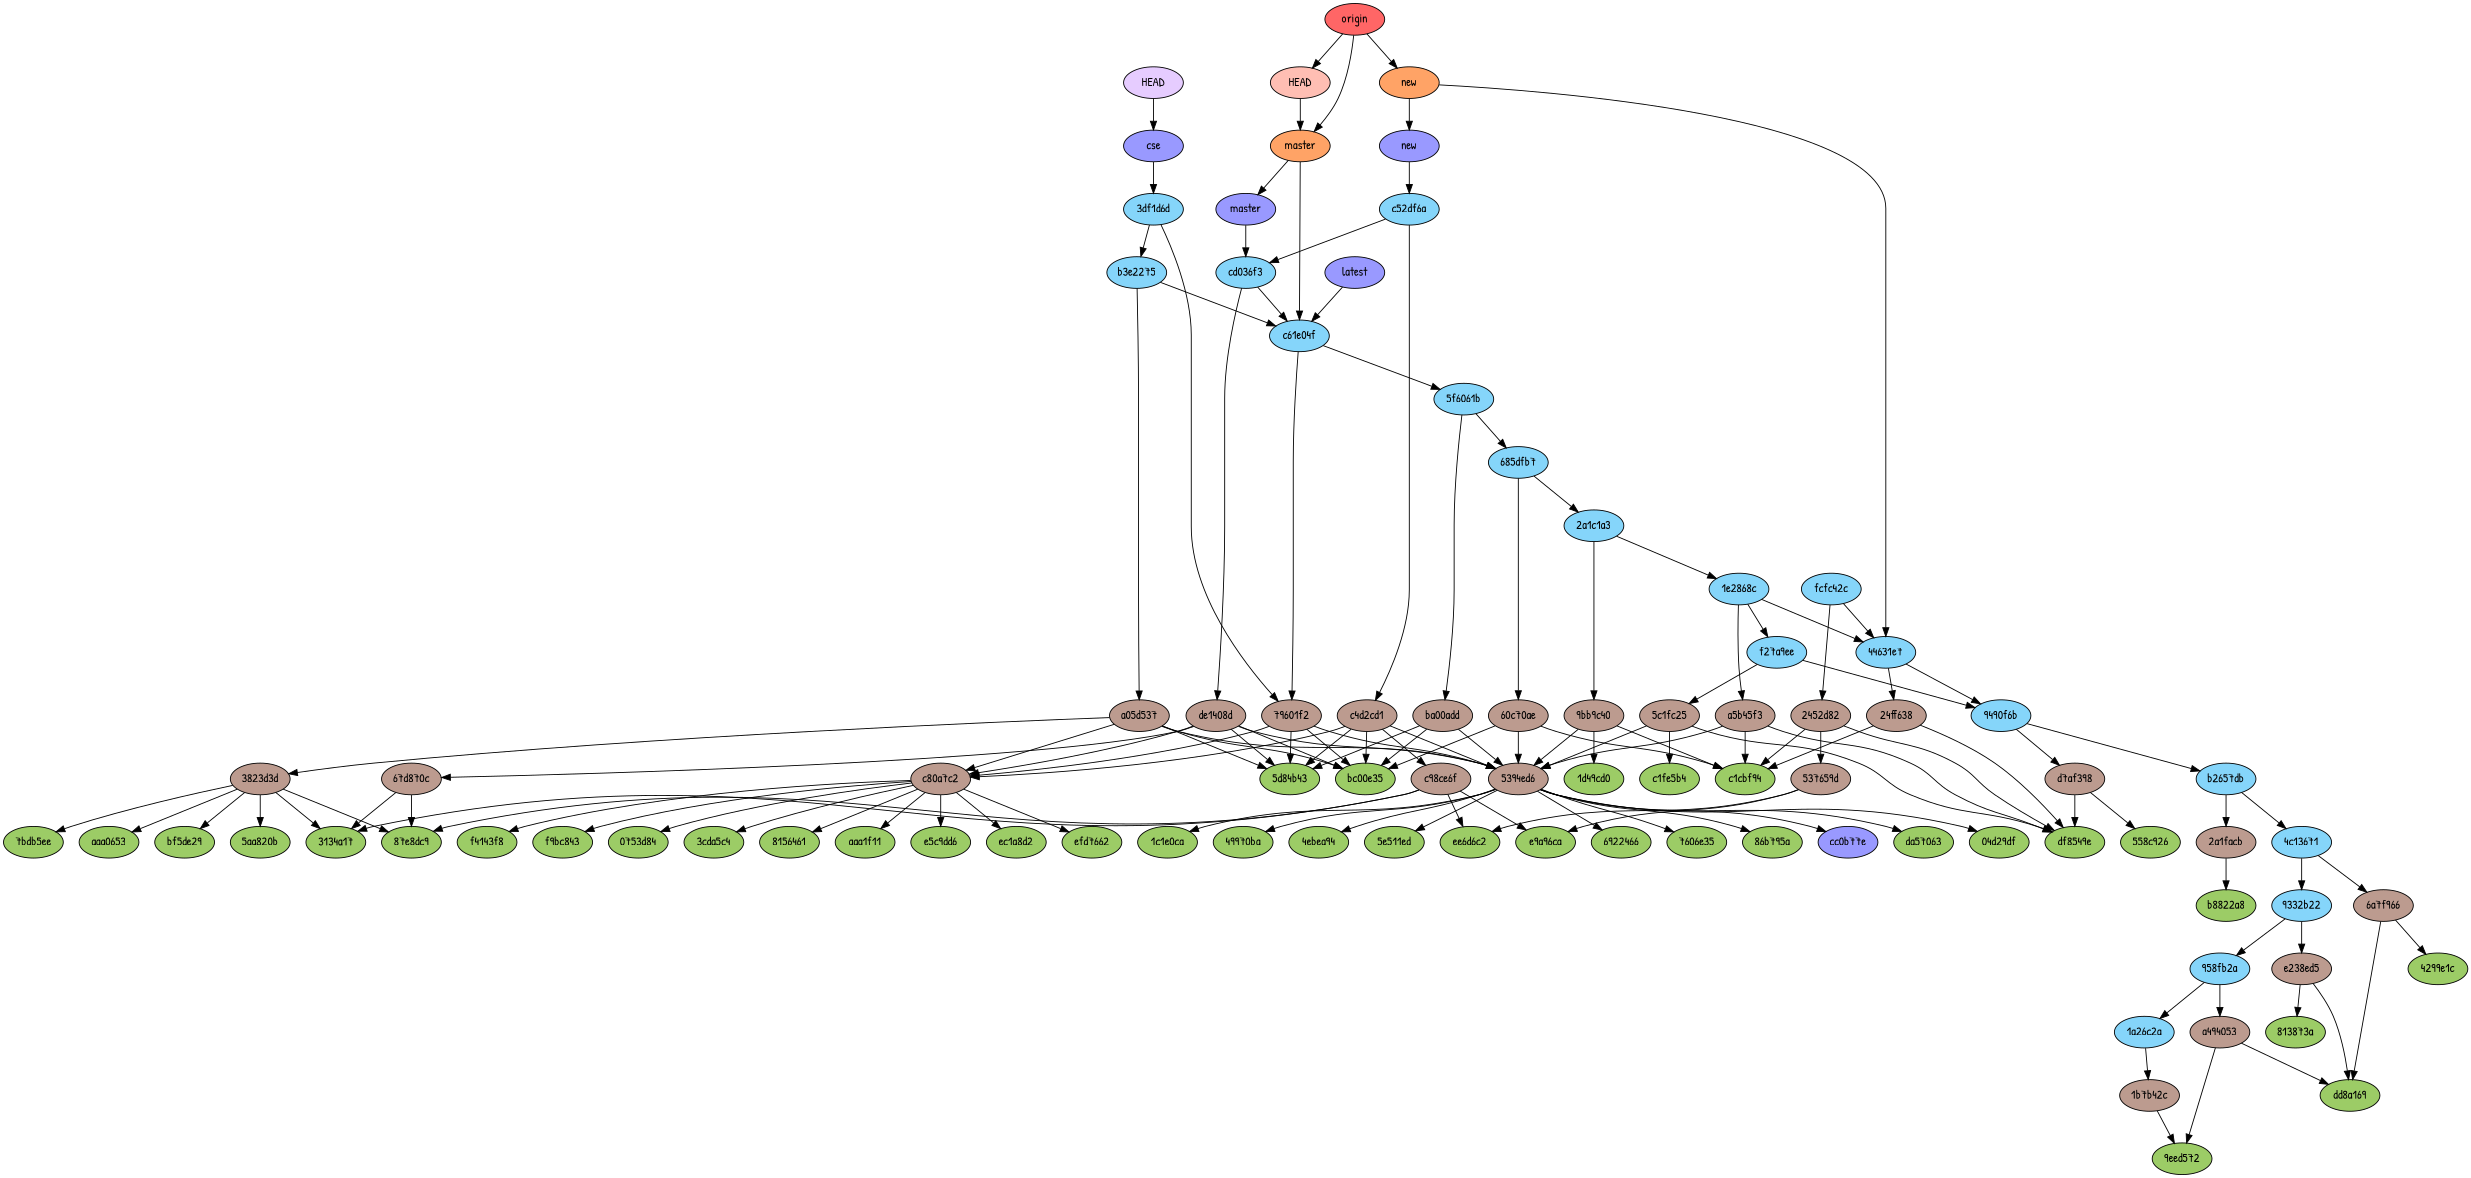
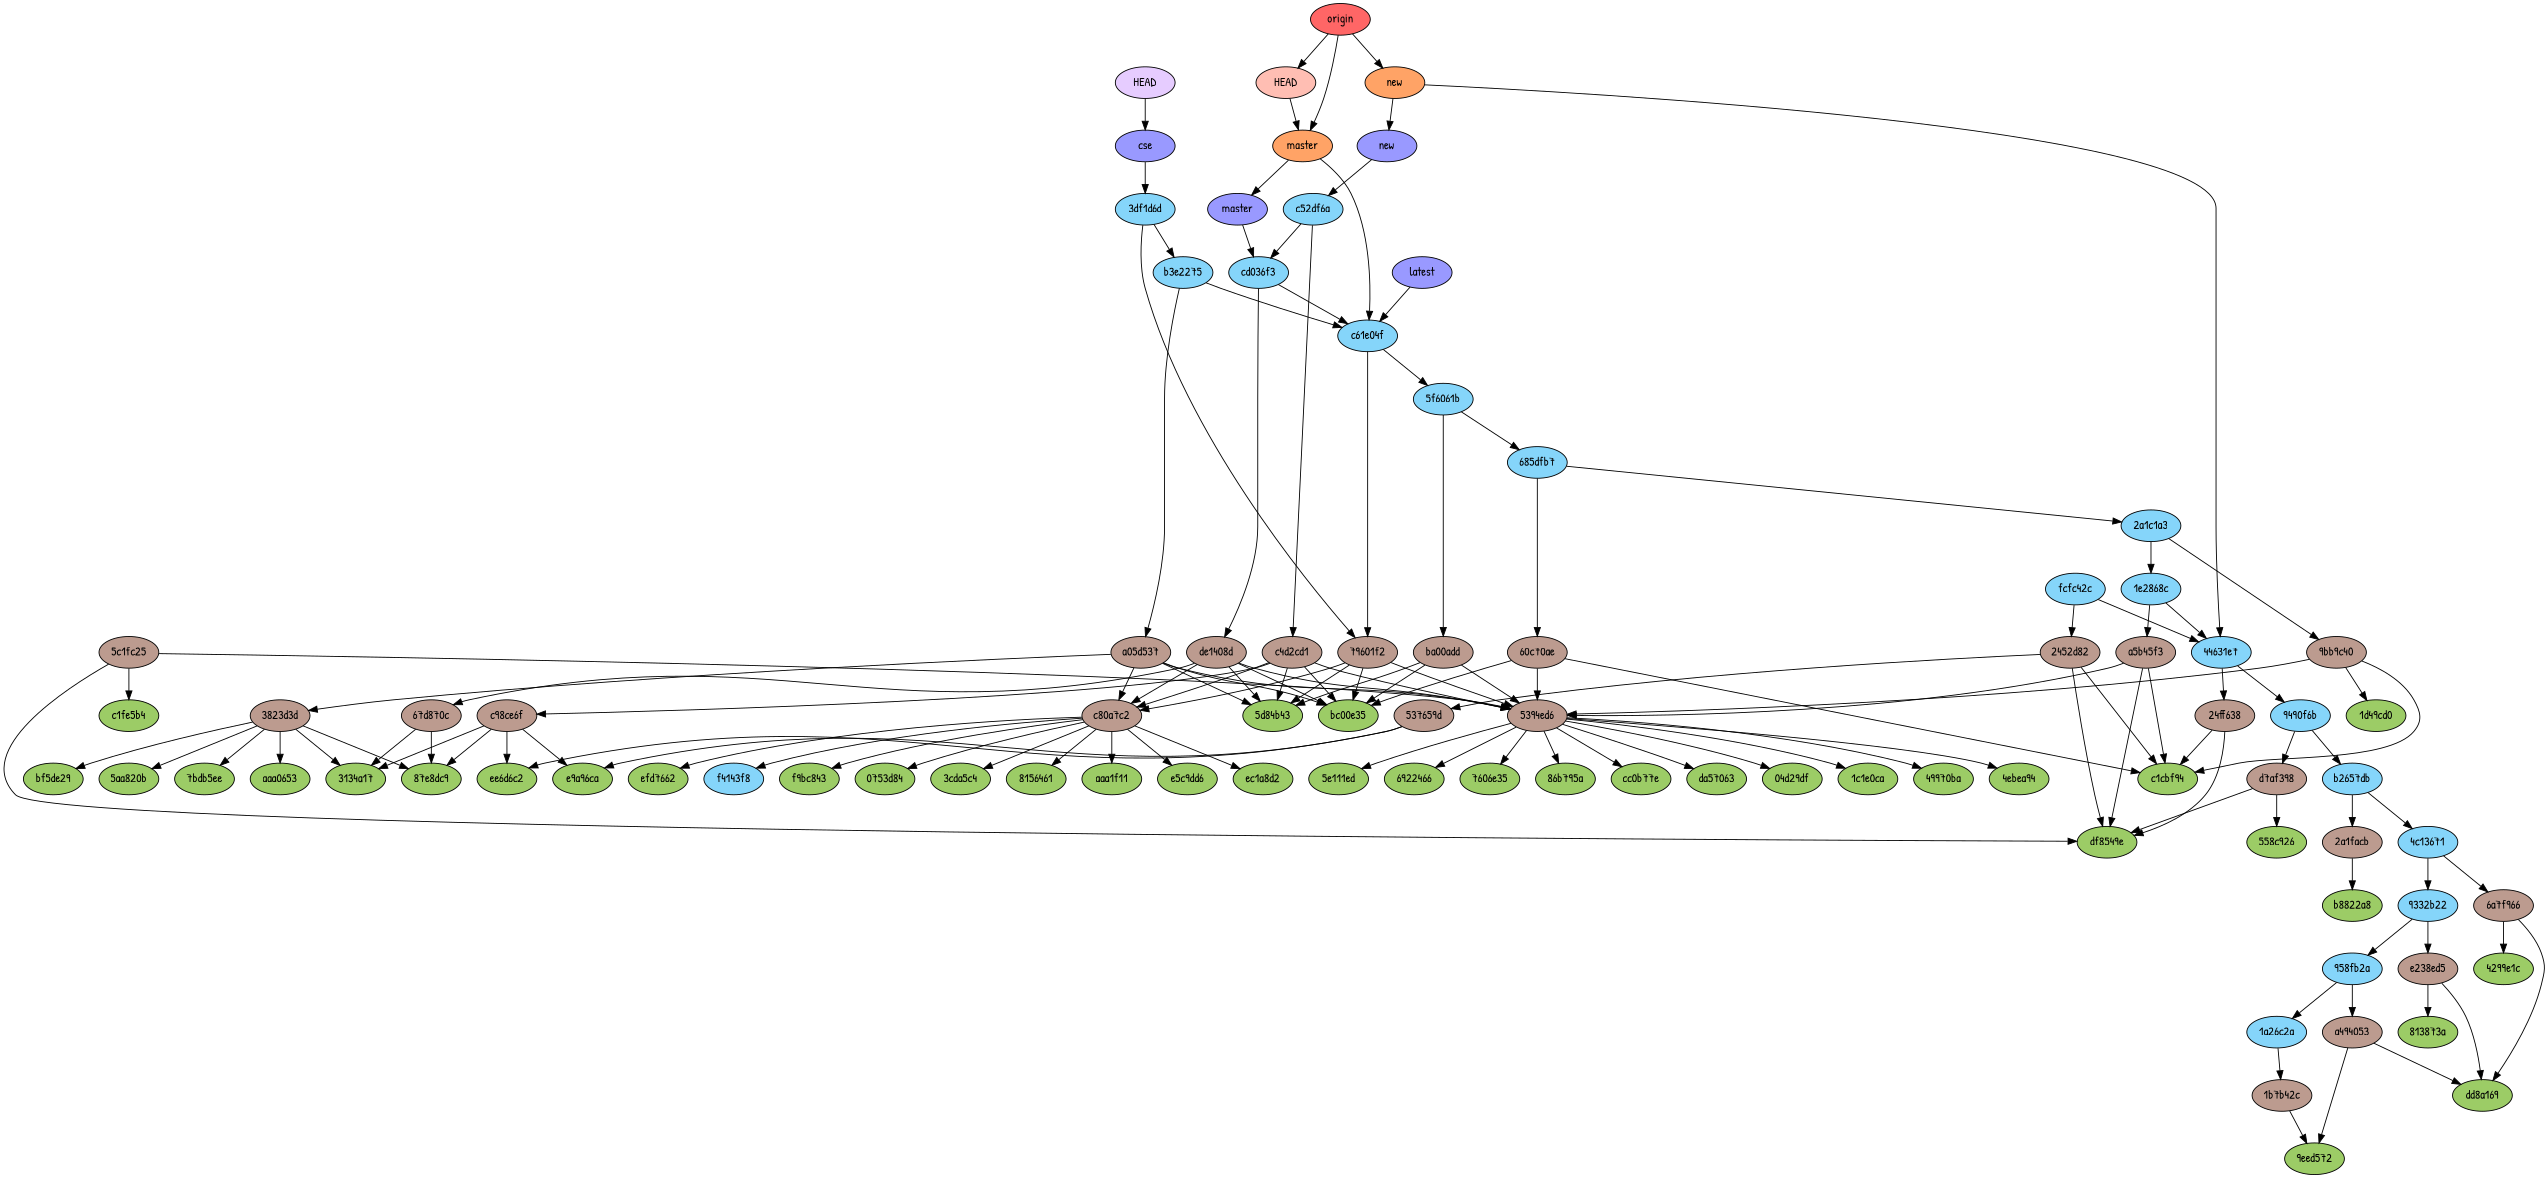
(1777, 652) -> none
(487, 842) -> (734, 779)
(1394, 842) -> (1339, 779)
(1848, 842) -> (1641, 779)
